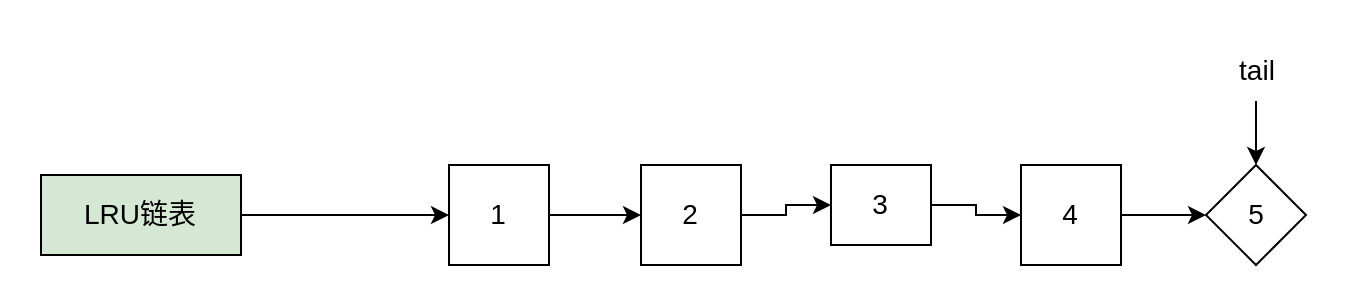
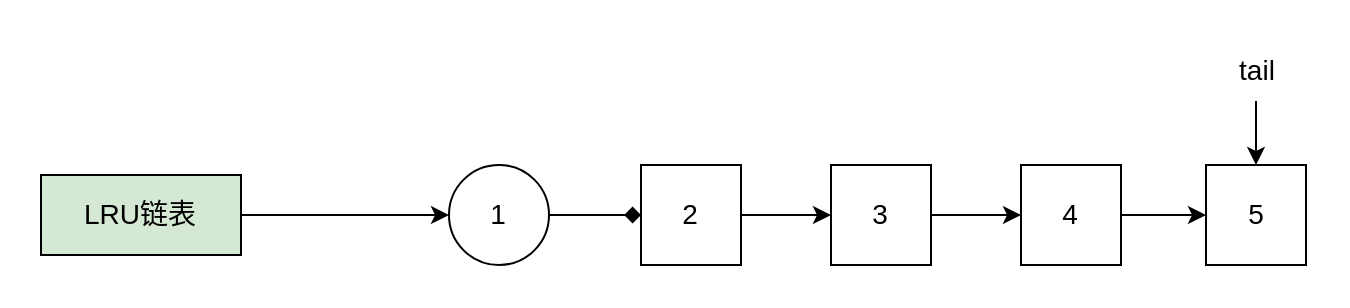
(881, 205) -> (881, 215)
(499, 215) -> (499, 215)
(625, 215) -> (624, 215)
(1256, 215) -> (1256, 215)
